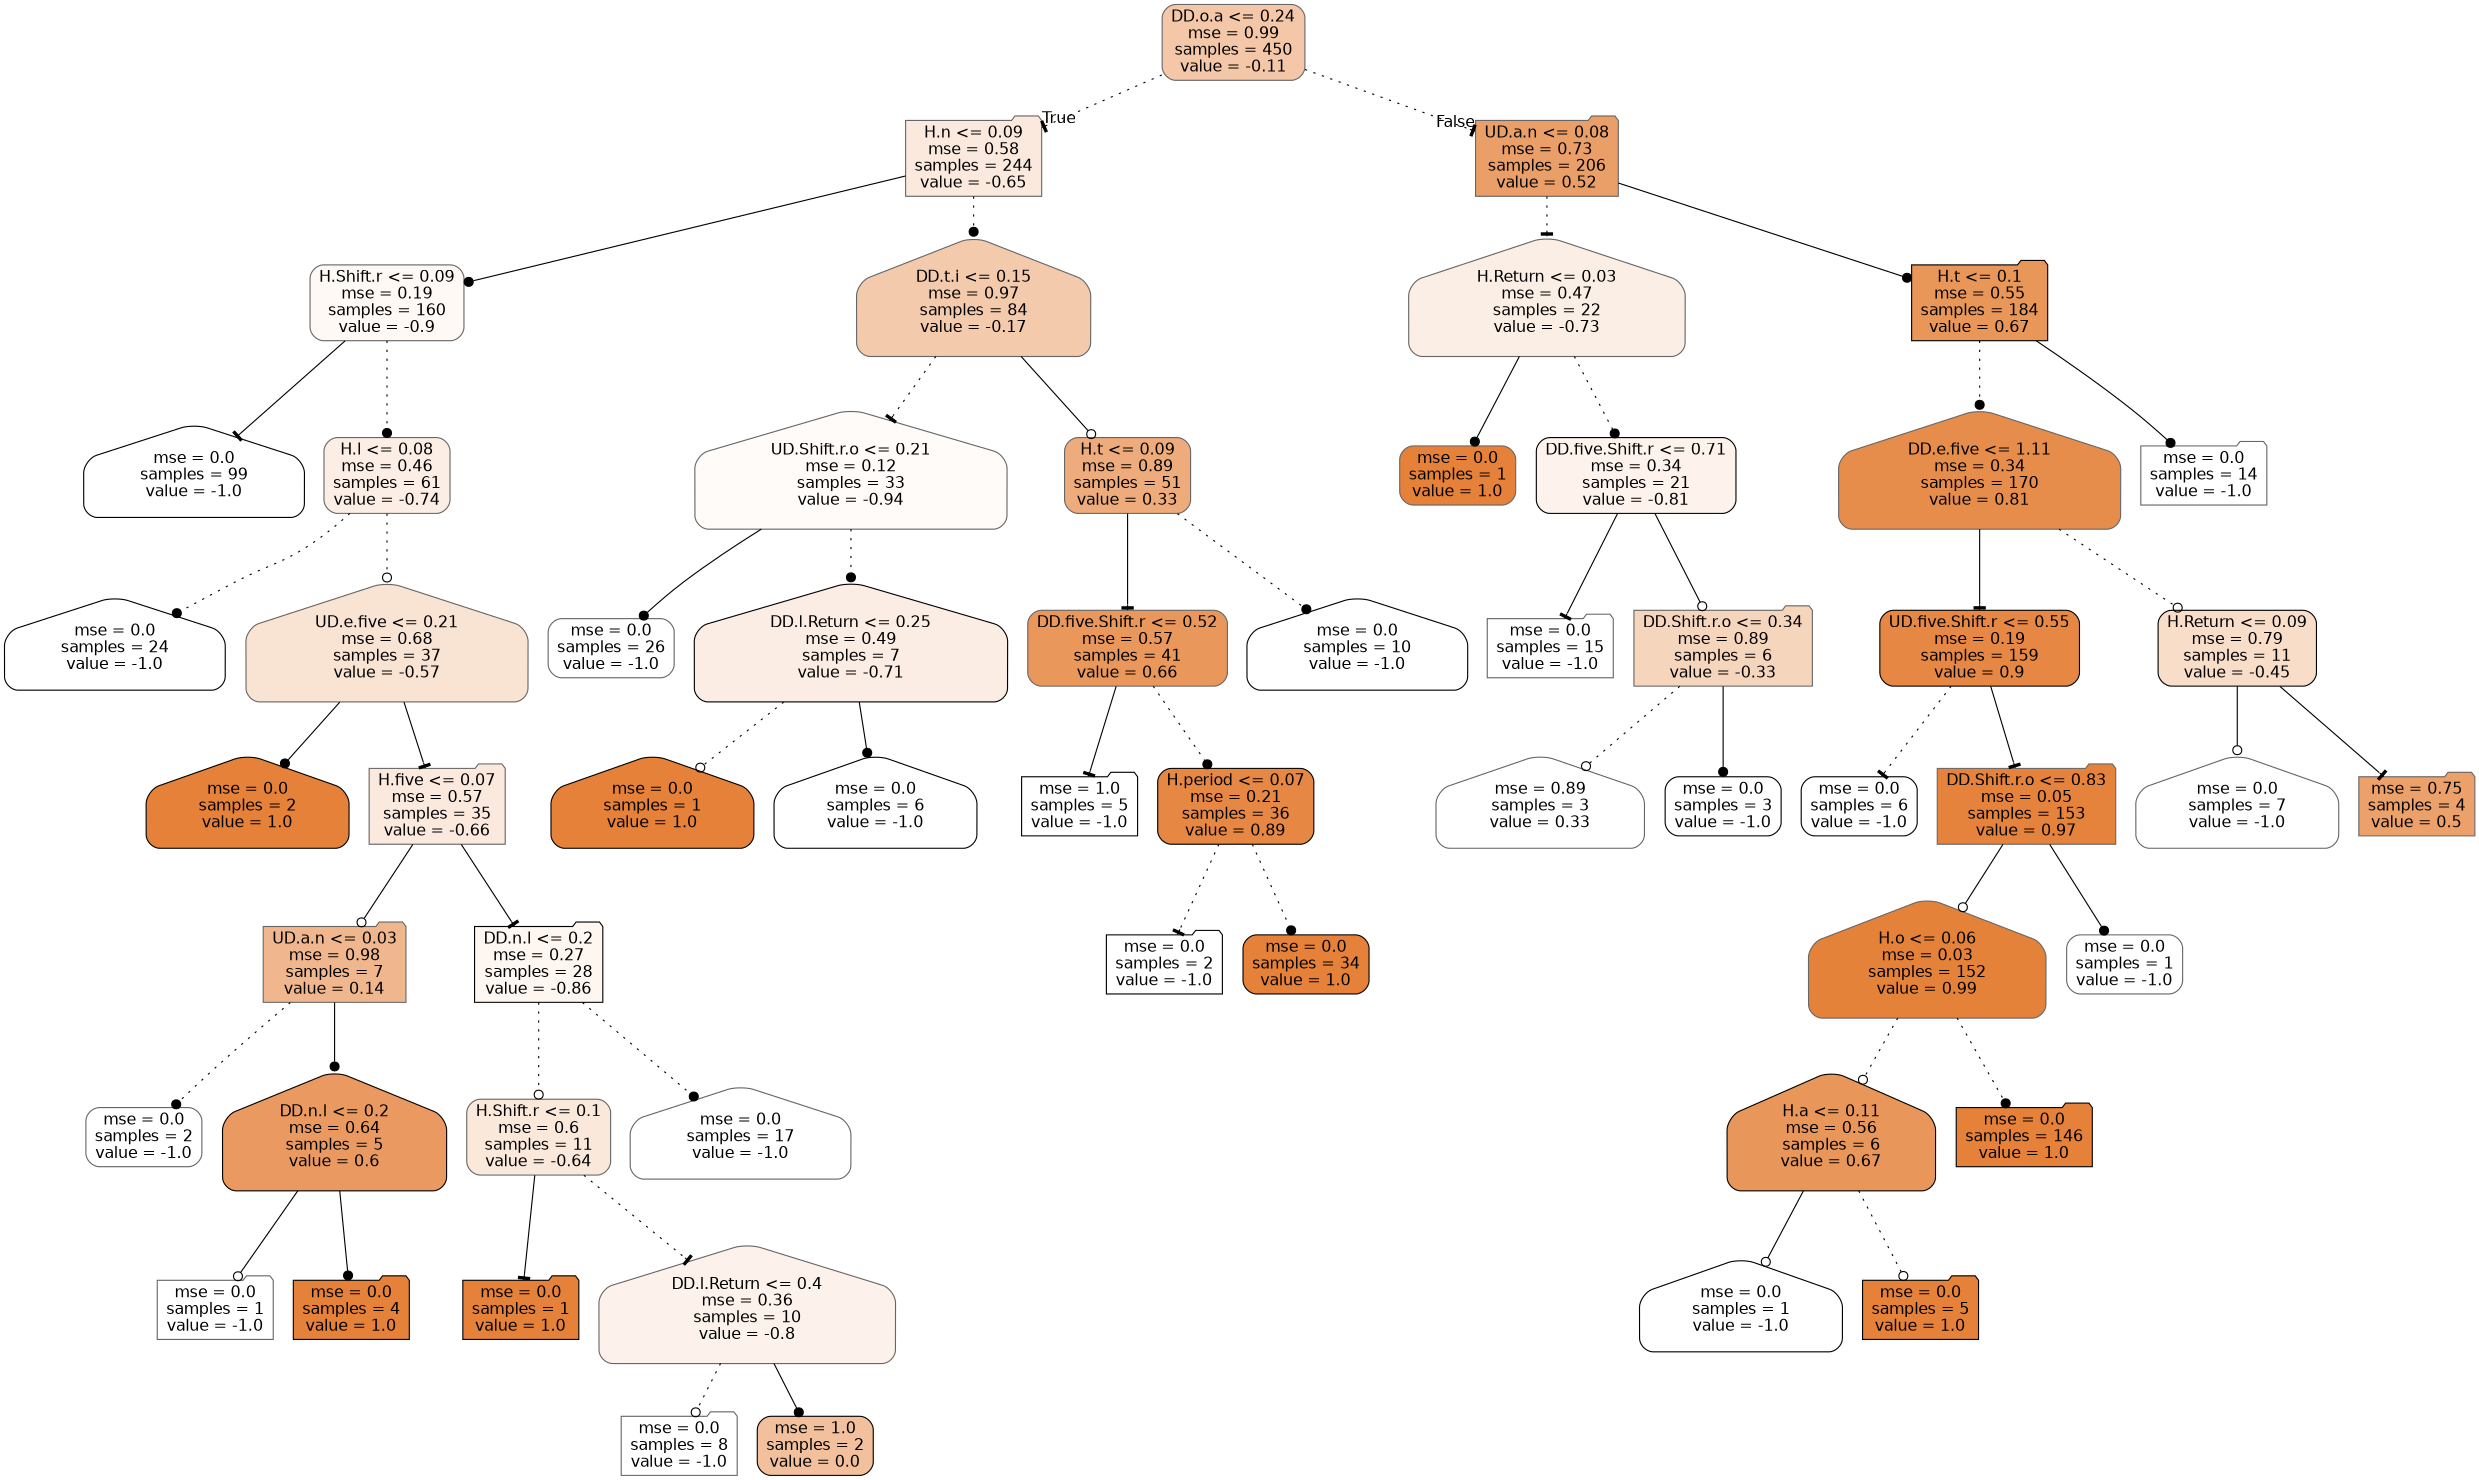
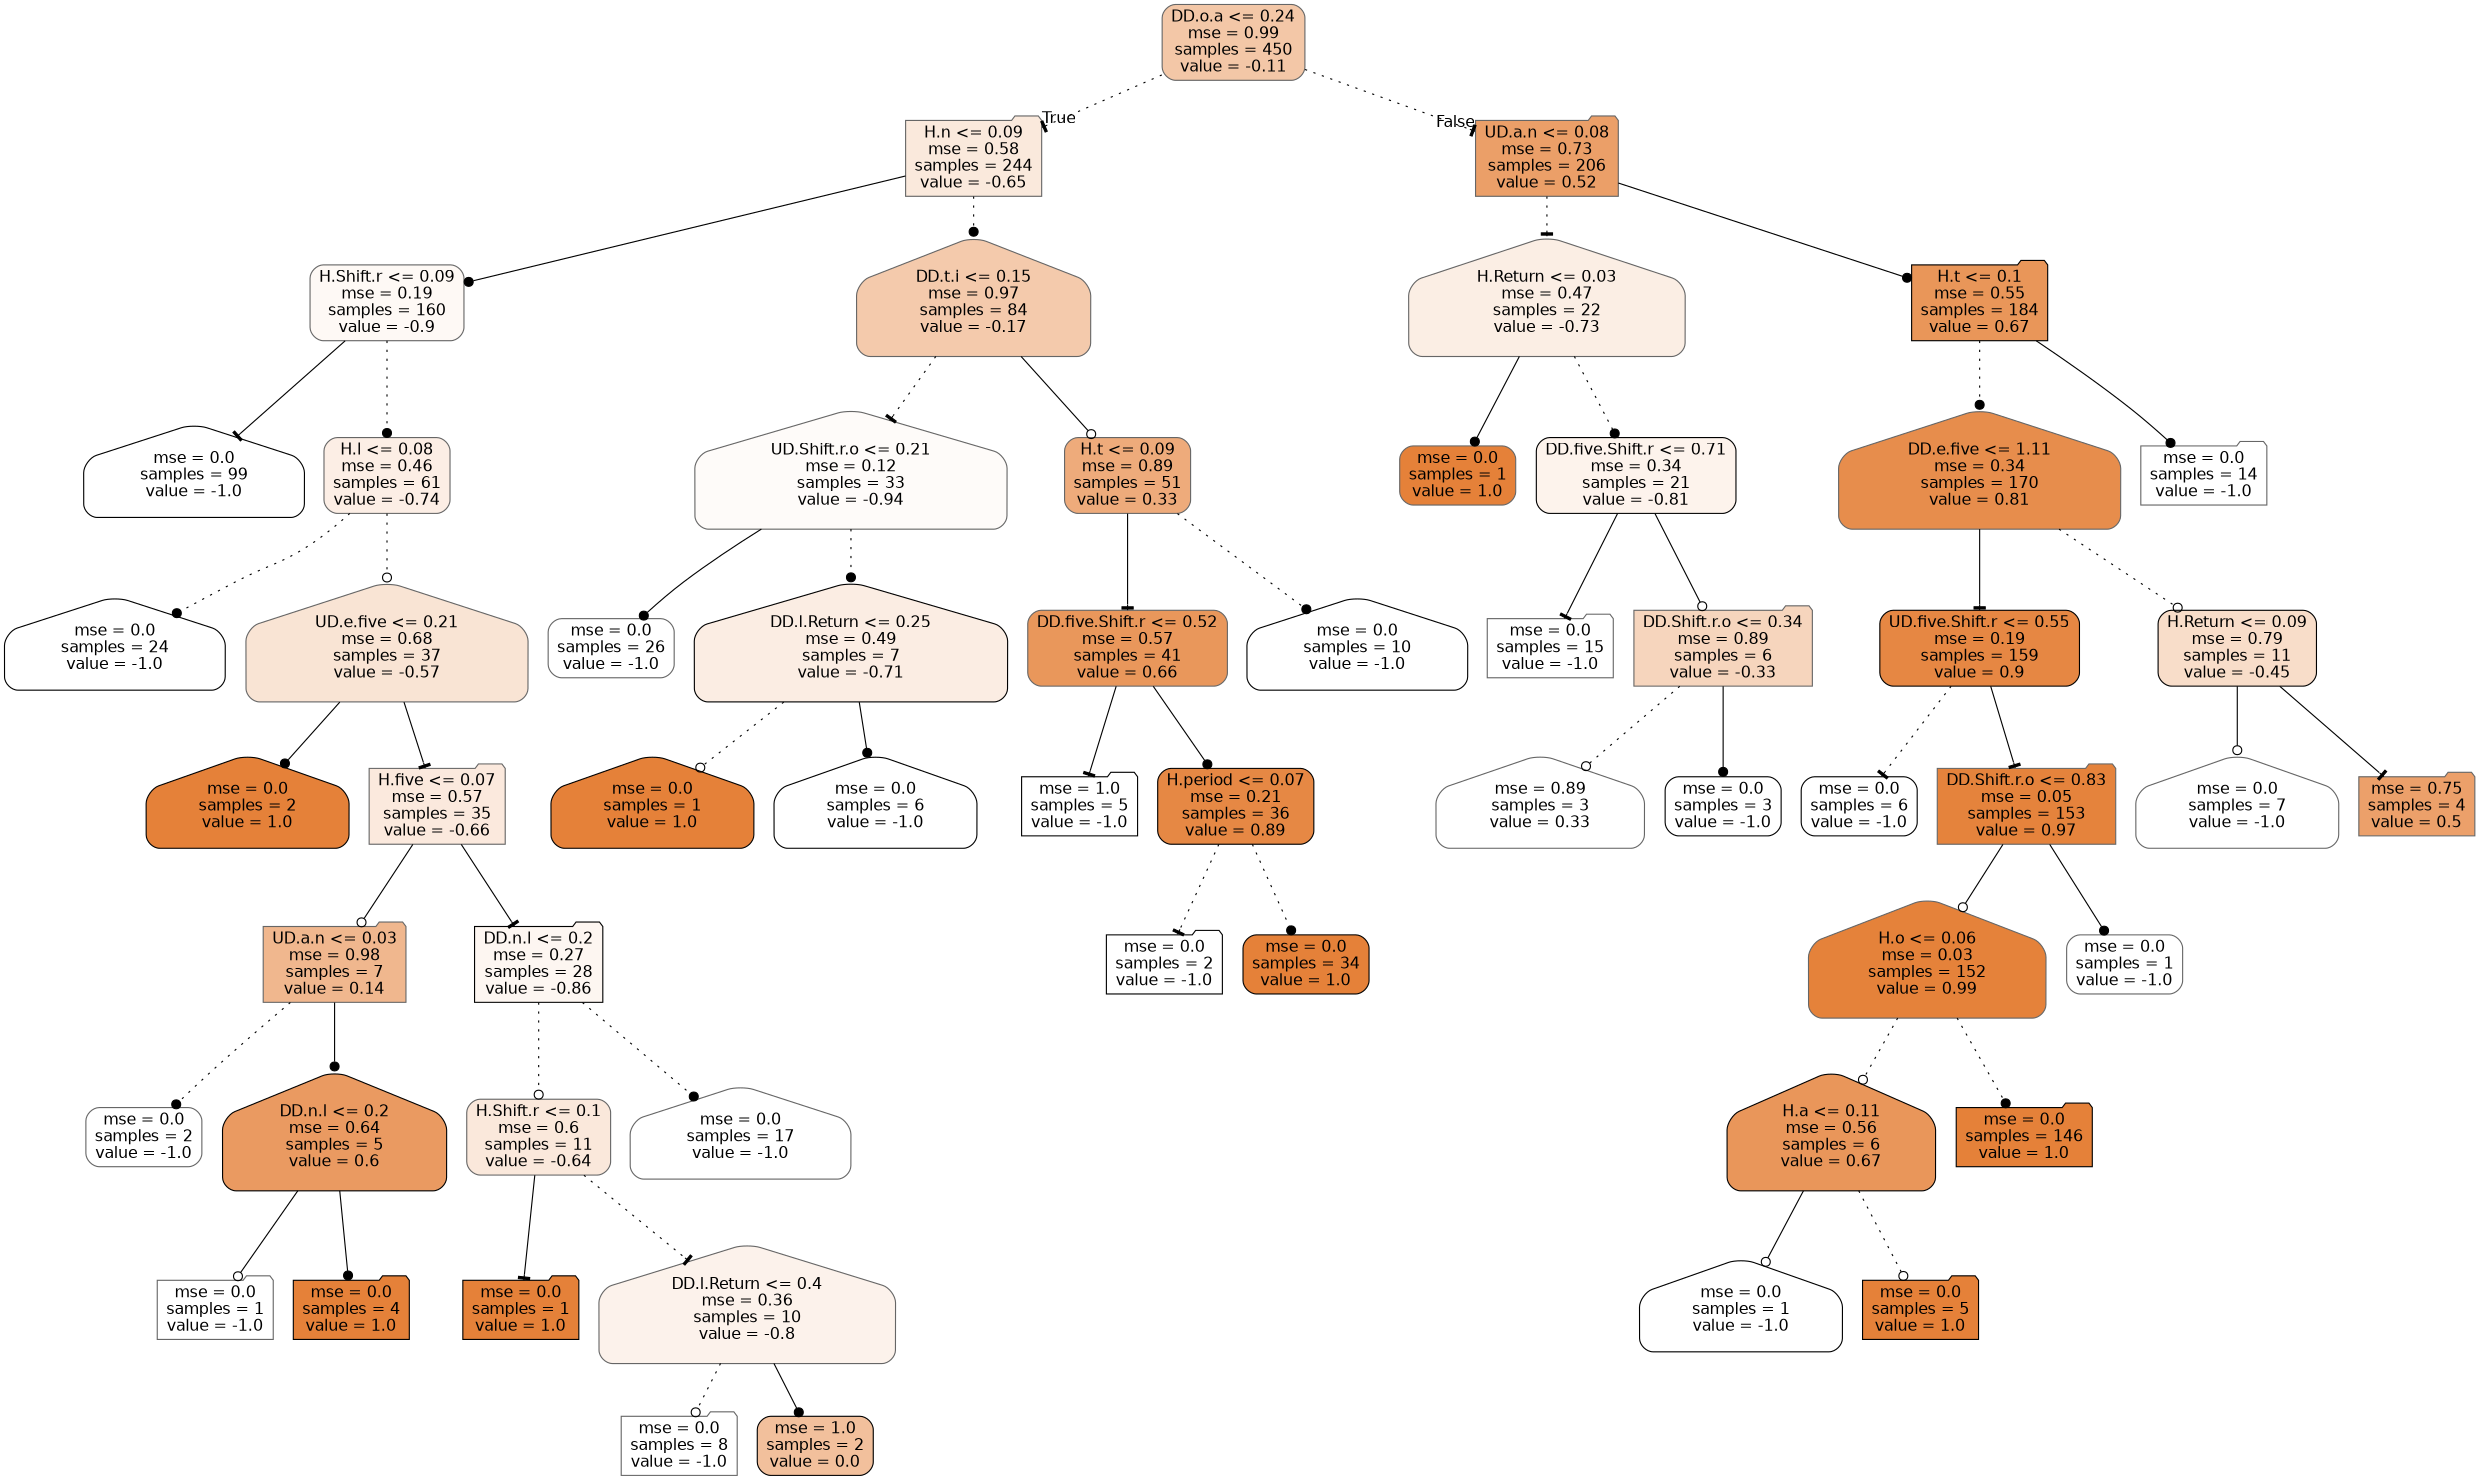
(1179, 723) -> (1179, 723)
